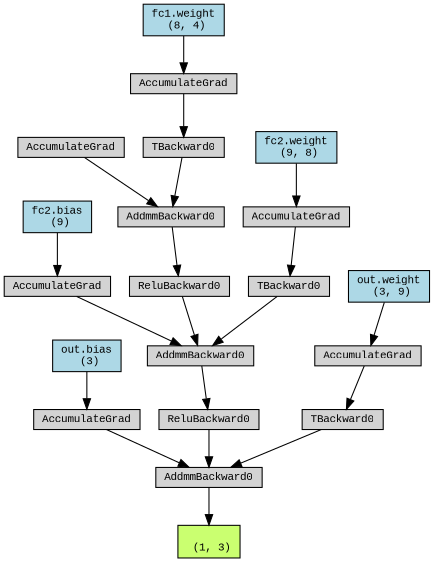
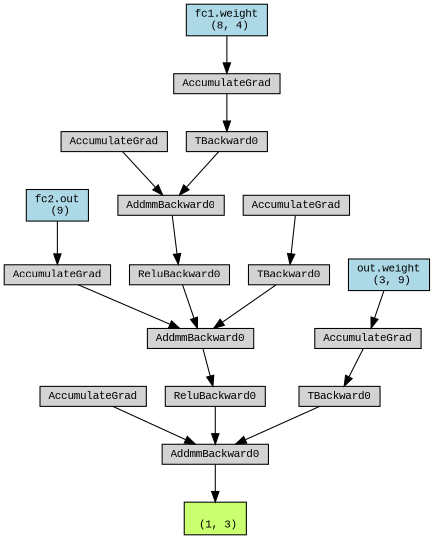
(296, 147) -> none
(57, 217) -> (57, 205)
(87, 356) -> none
